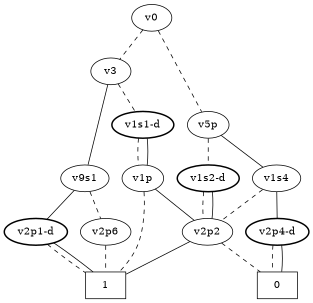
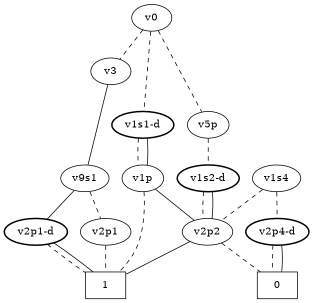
(127, 98) -> (147, 71)
(242, 151) -> none
(277, 205) -> (277, 205)
(106, 232) -> (106, 232)
